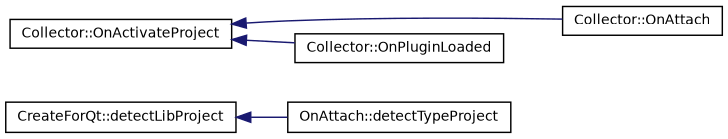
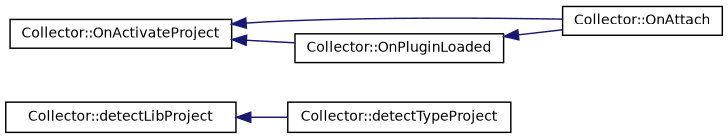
none -> (540, 32)
(121, 117) -> (121, 117)
(399, 117) -> (399, 117)
